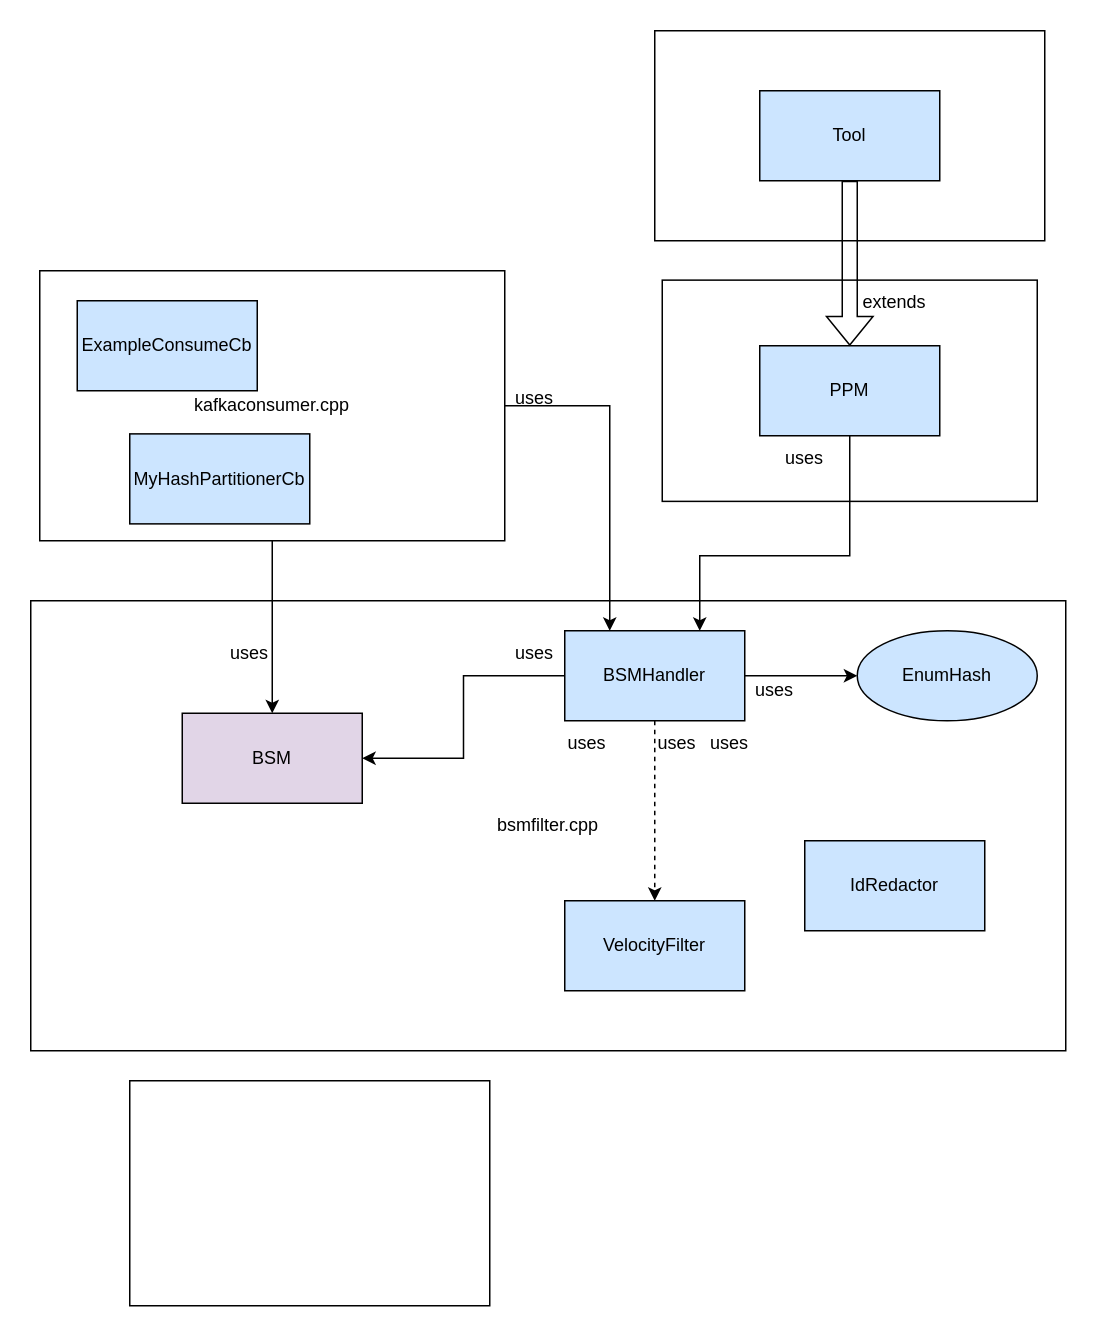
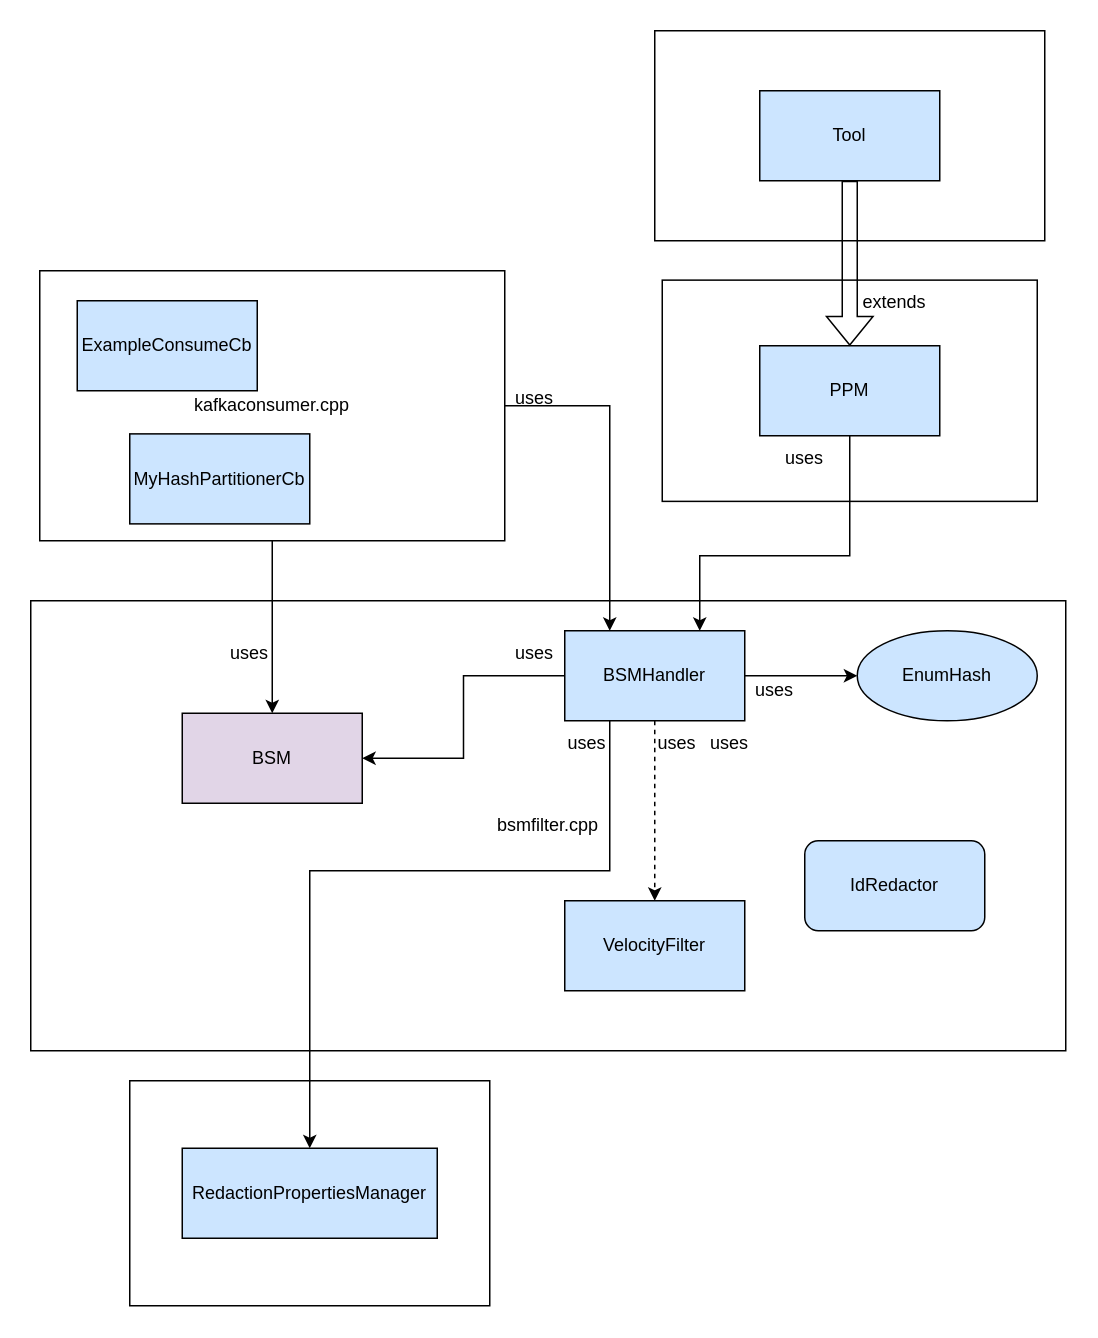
none -> (402, 871)
(895, 886) -> (895, 886)
none -> (310, 1193)
